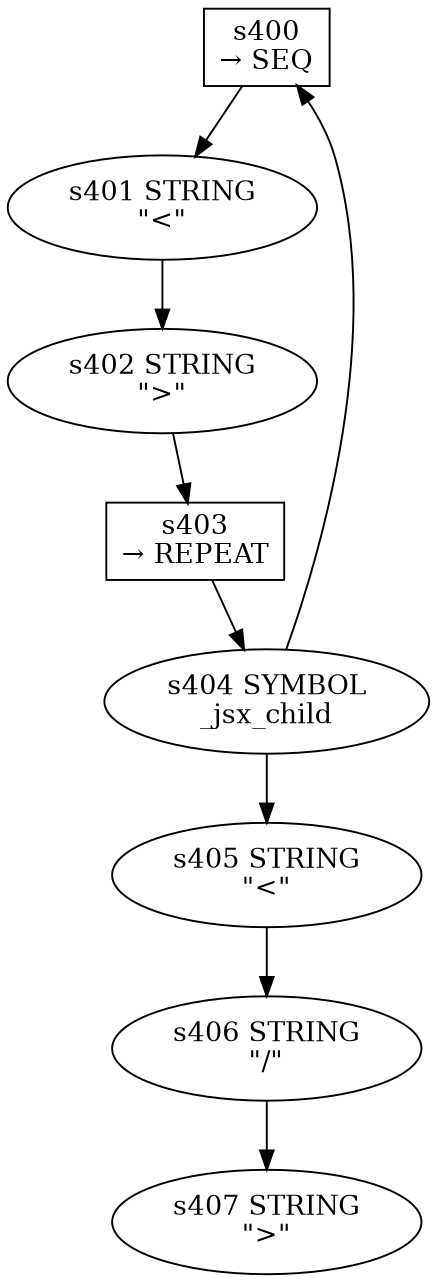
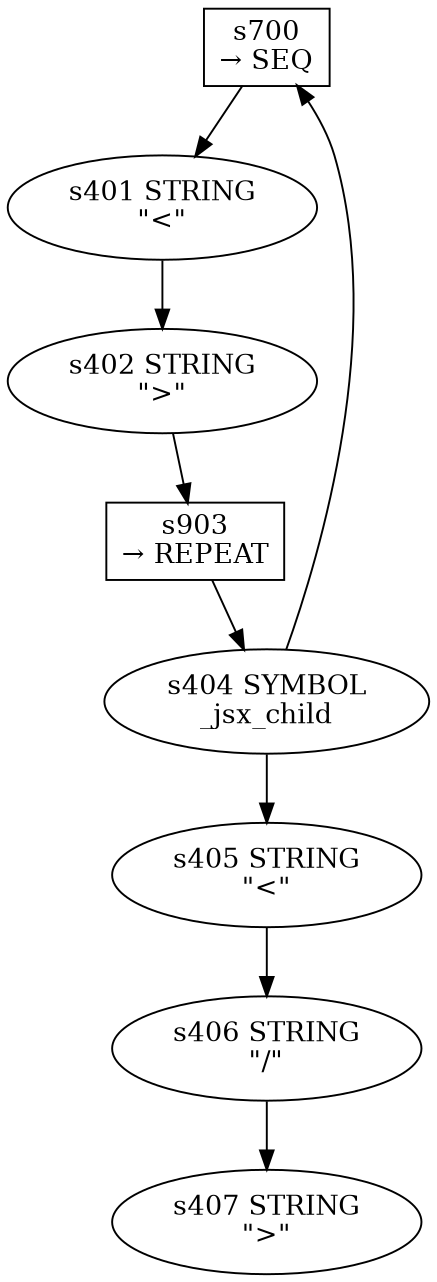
(267, 47) -> (267, 47)
(195, 541) -> (195, 541)
